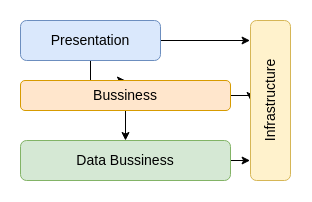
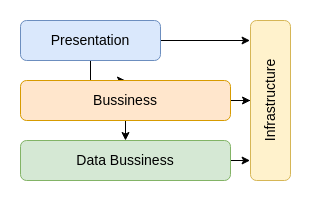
(126, 96) -> (126, 101)
